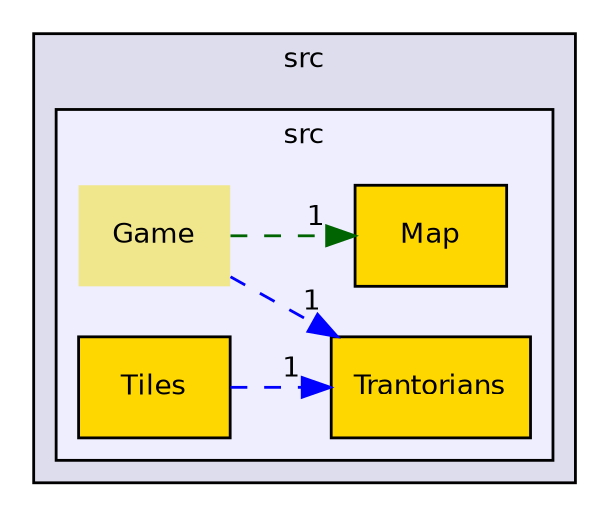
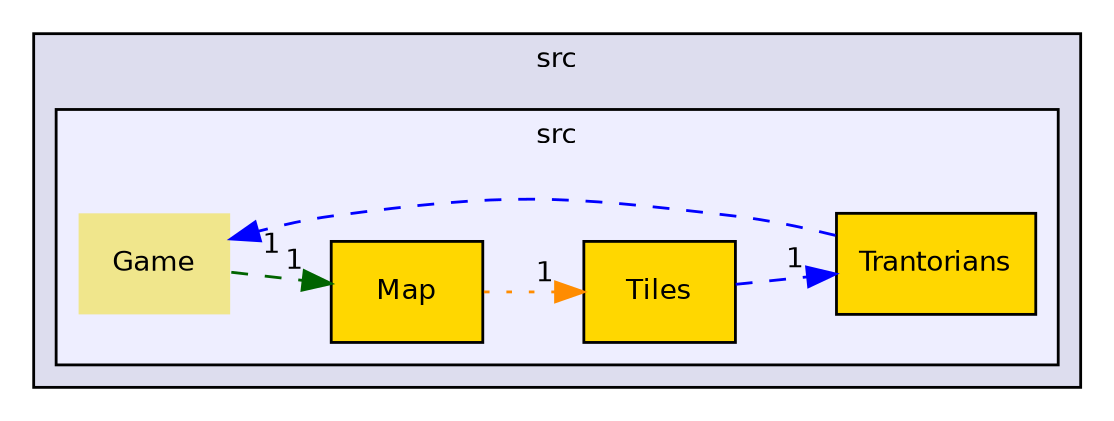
none -> (520, 292)
(271, 300) -> (547, 200)
